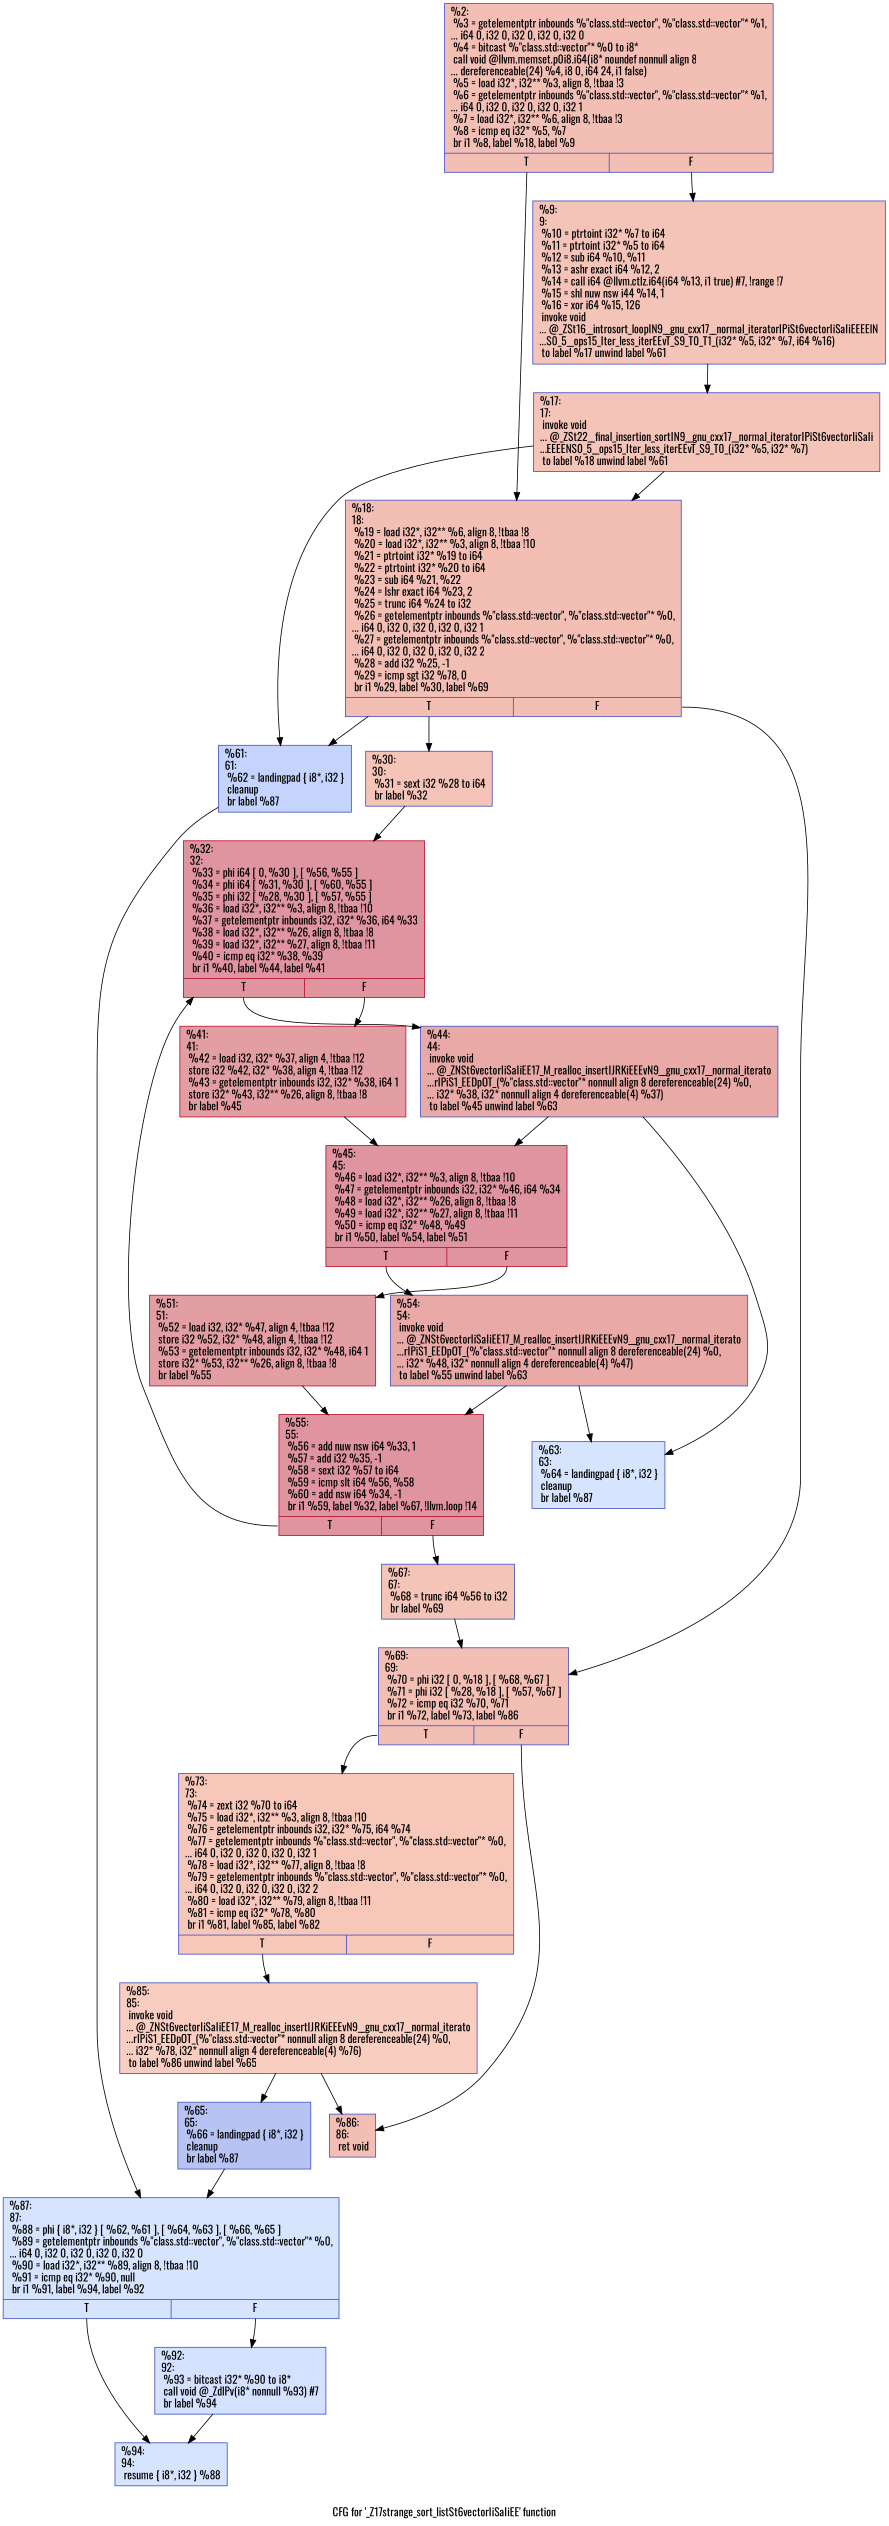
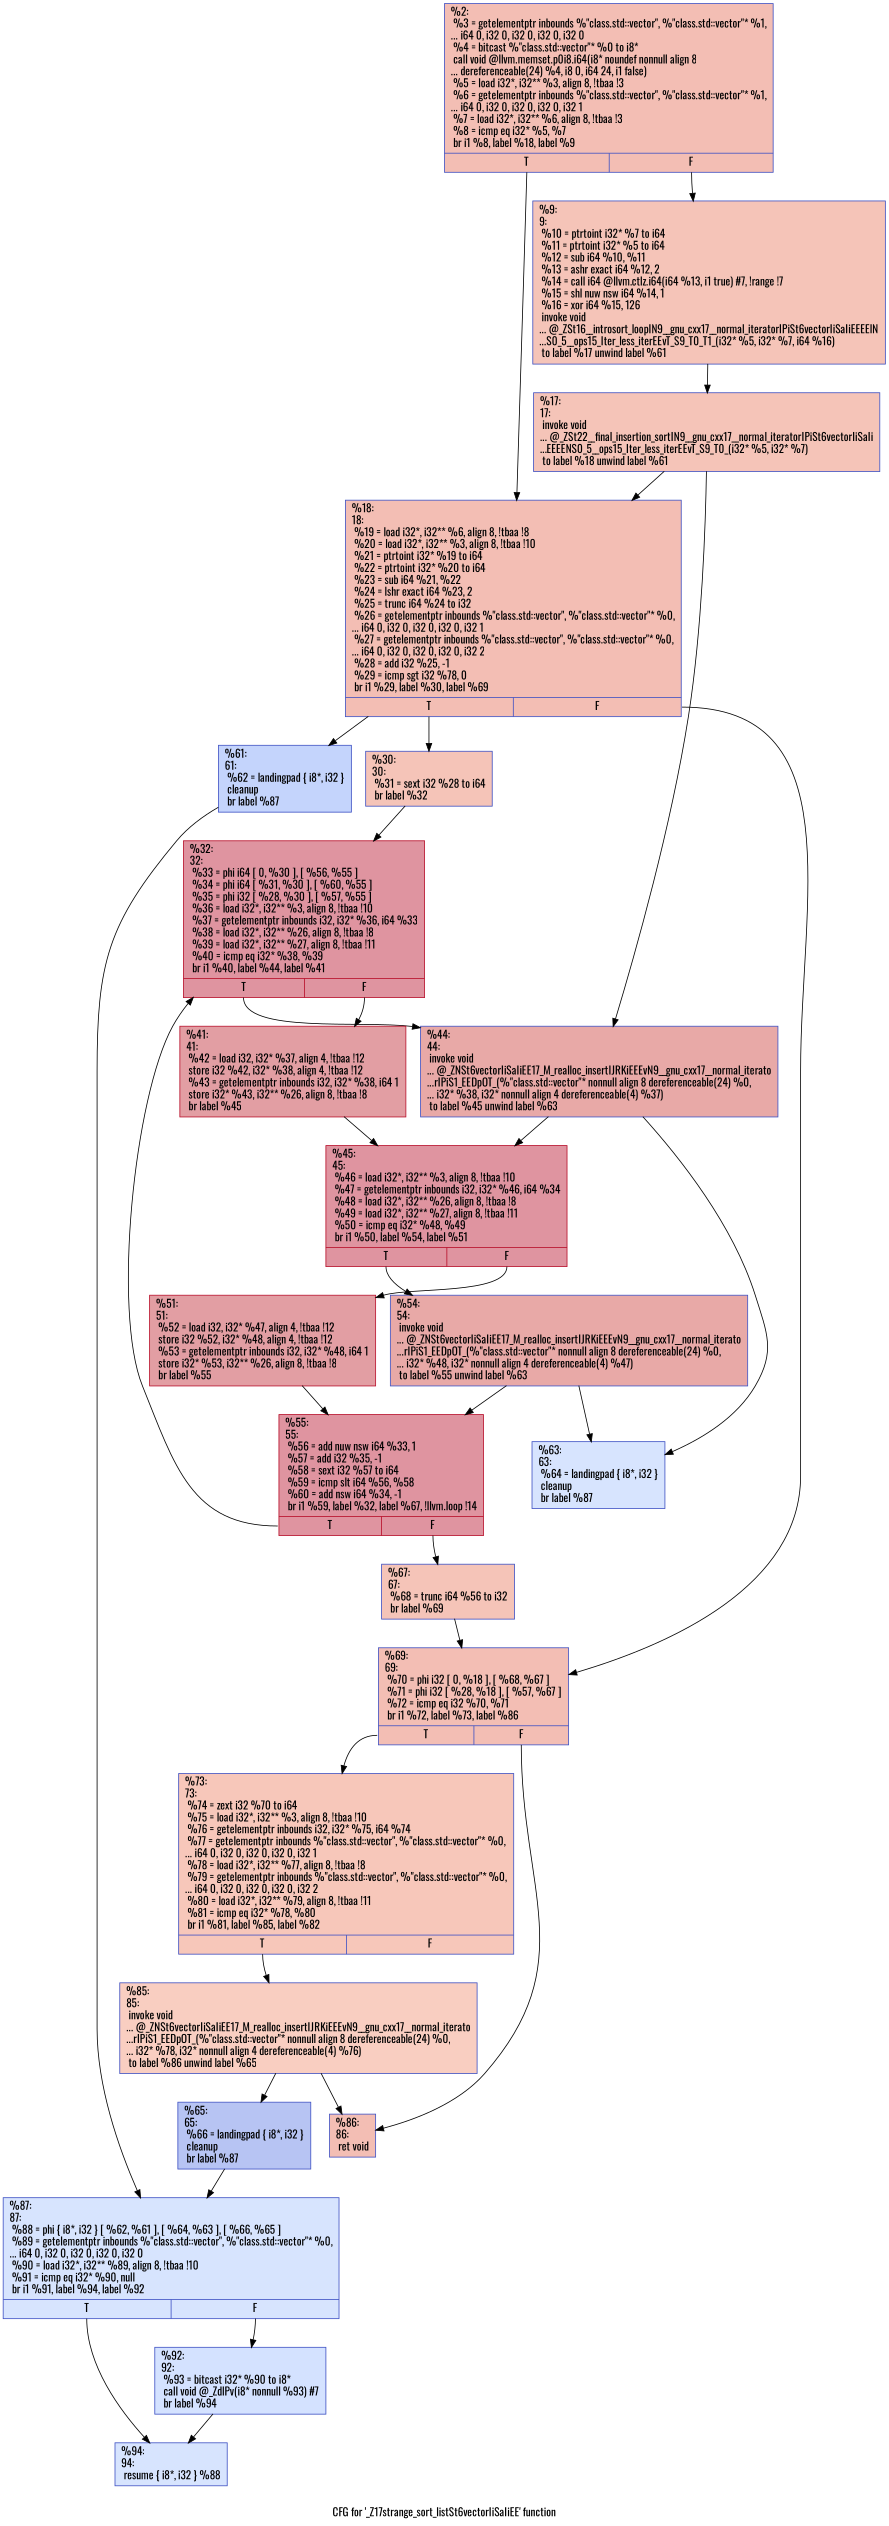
(602, 294) -> (602, 294)
(323, 518) -> (683, 749)
